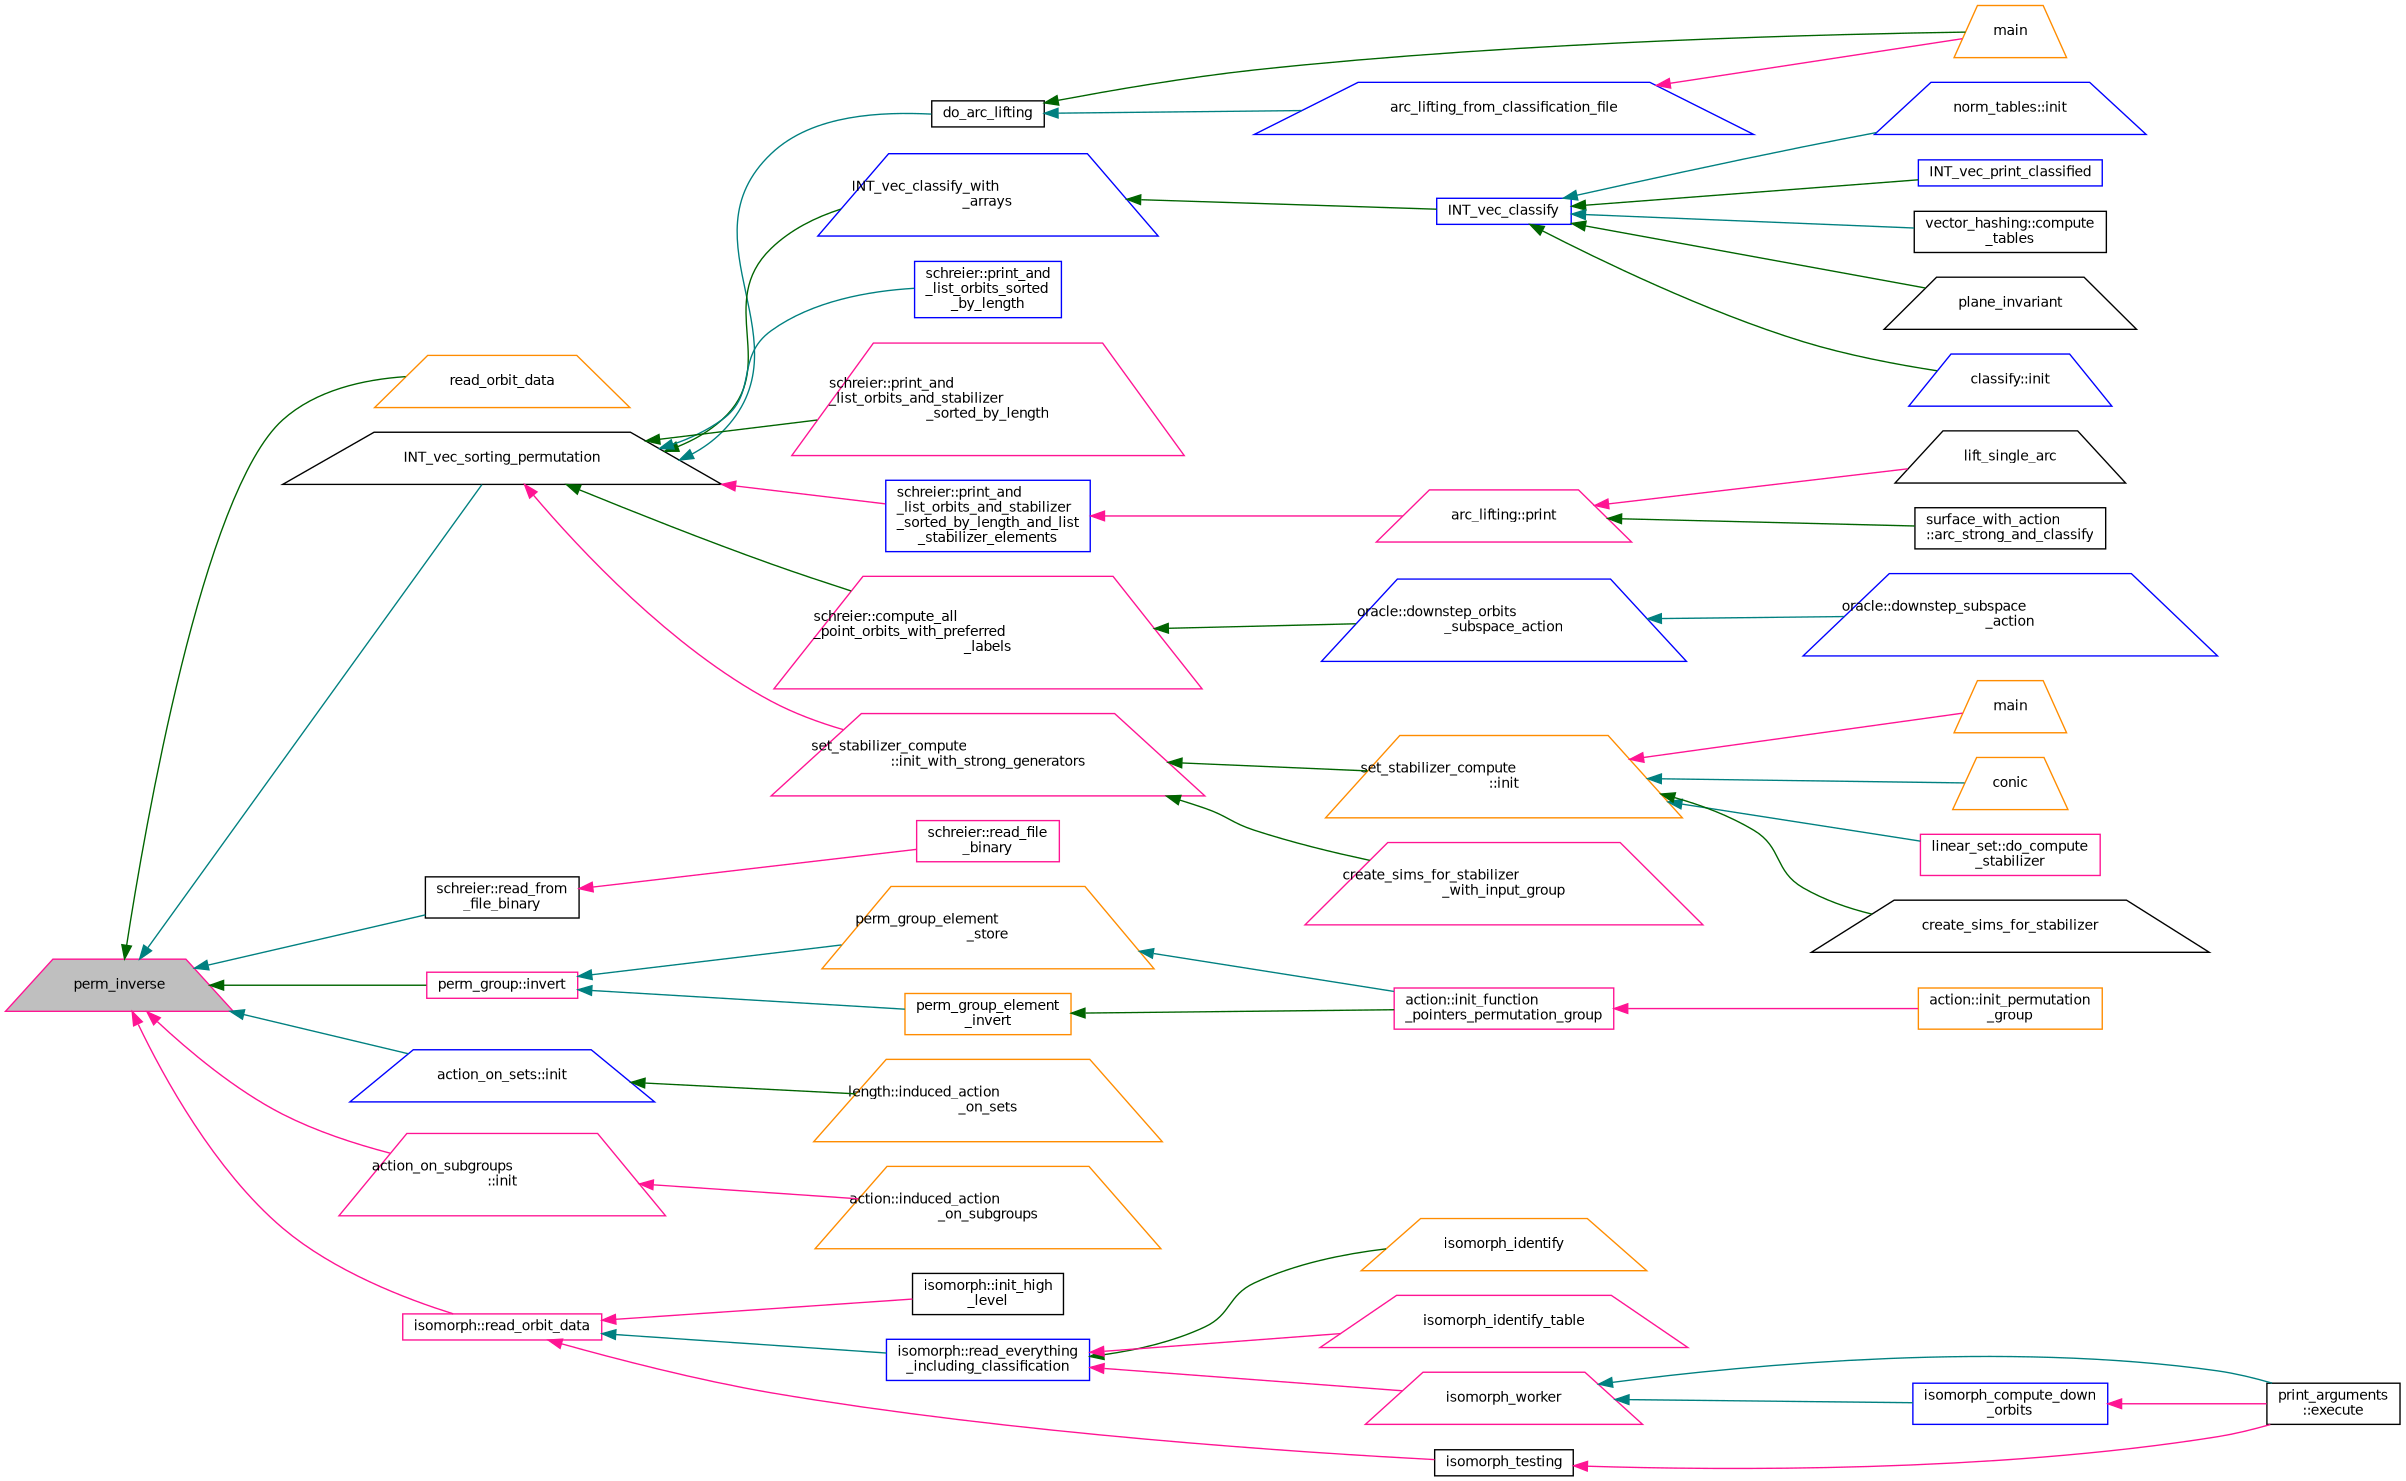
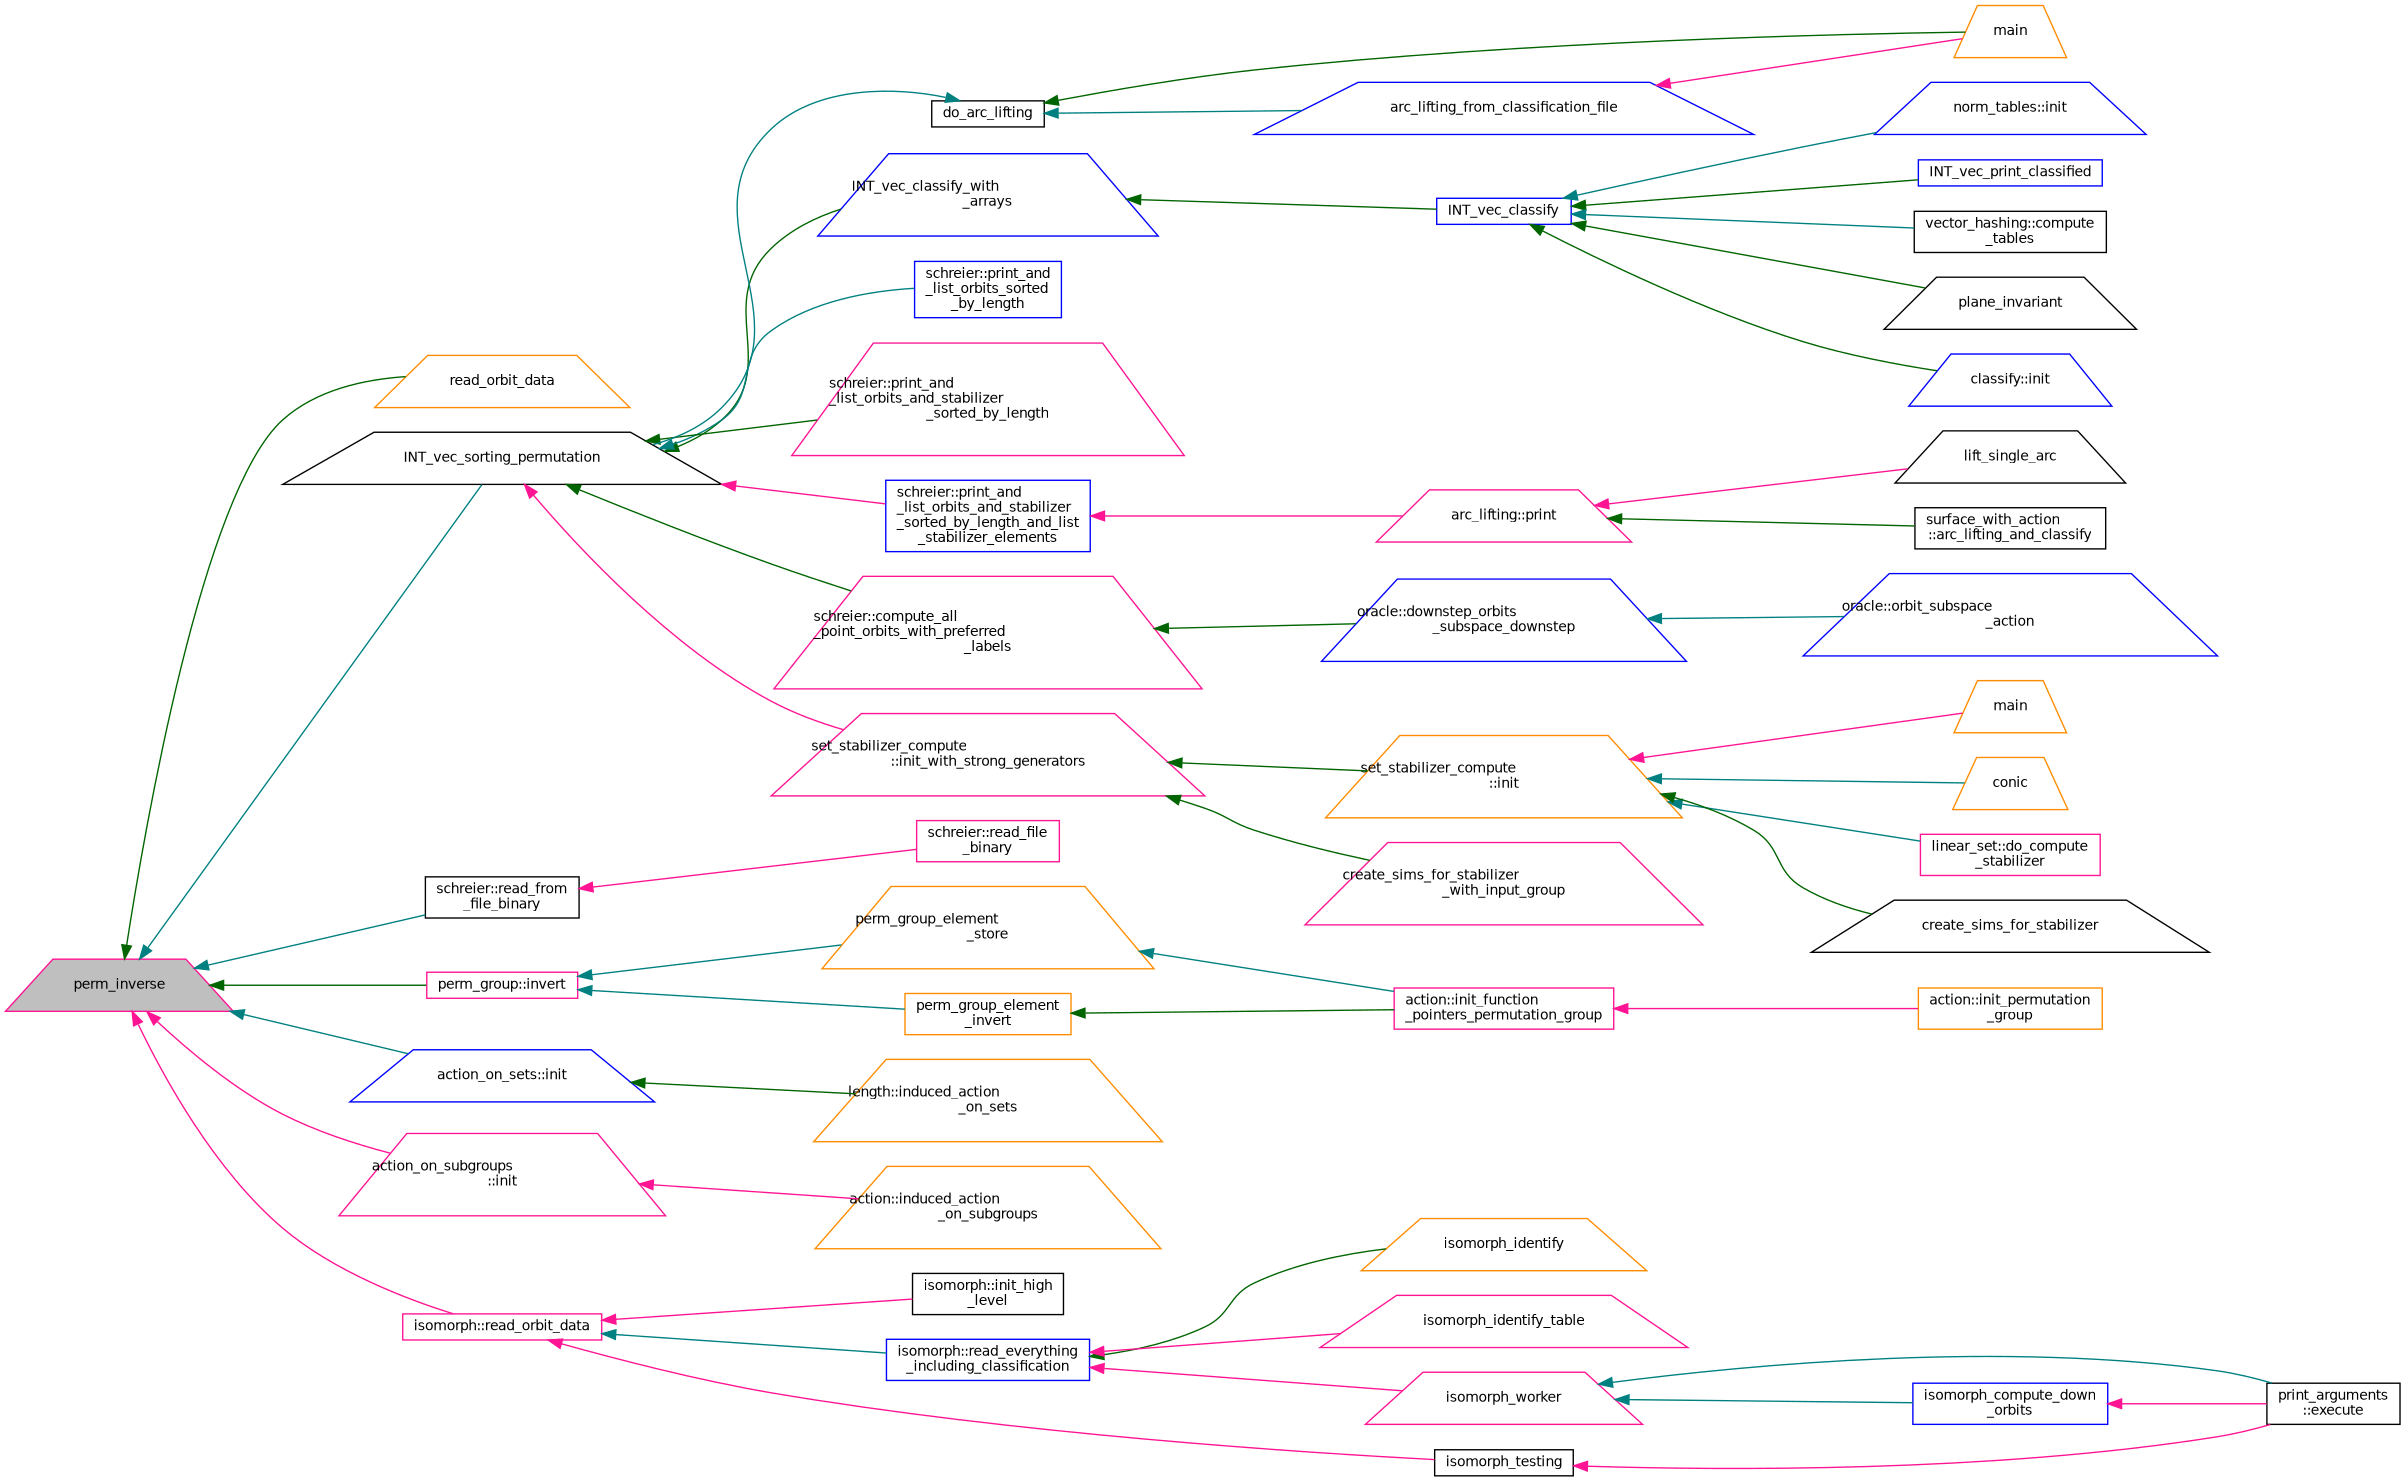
(738, 227) -> (738, 216)
(2010, 528) -> (2010, 528)
(2010, 615) -> (2010, 615)
(1504, 620) -> (1504, 620)
